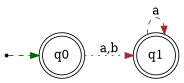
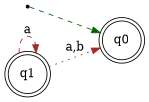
(105, 56) -> (70, 59)
